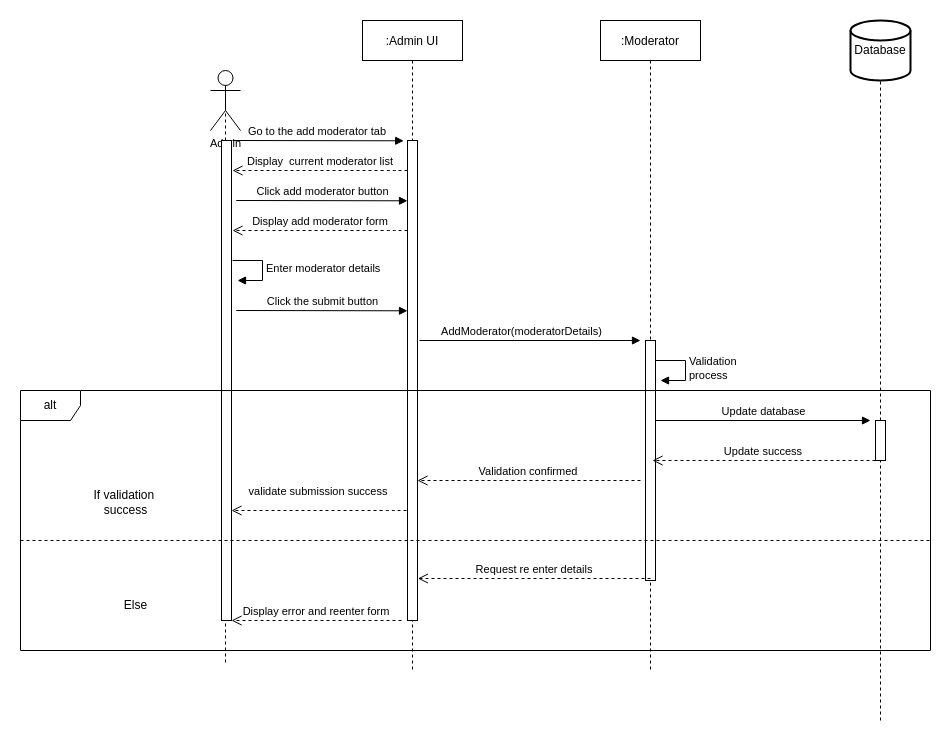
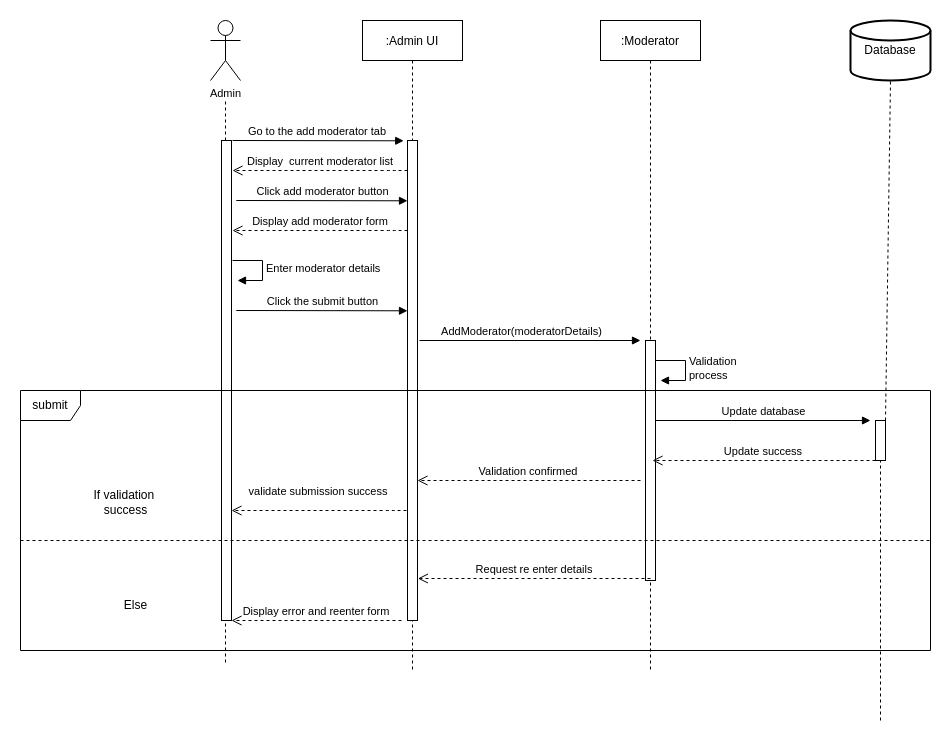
(881, 51) -> (891, 51)
(226, 101) -> (226, 51)
(51, 406) -> (51, 406)
